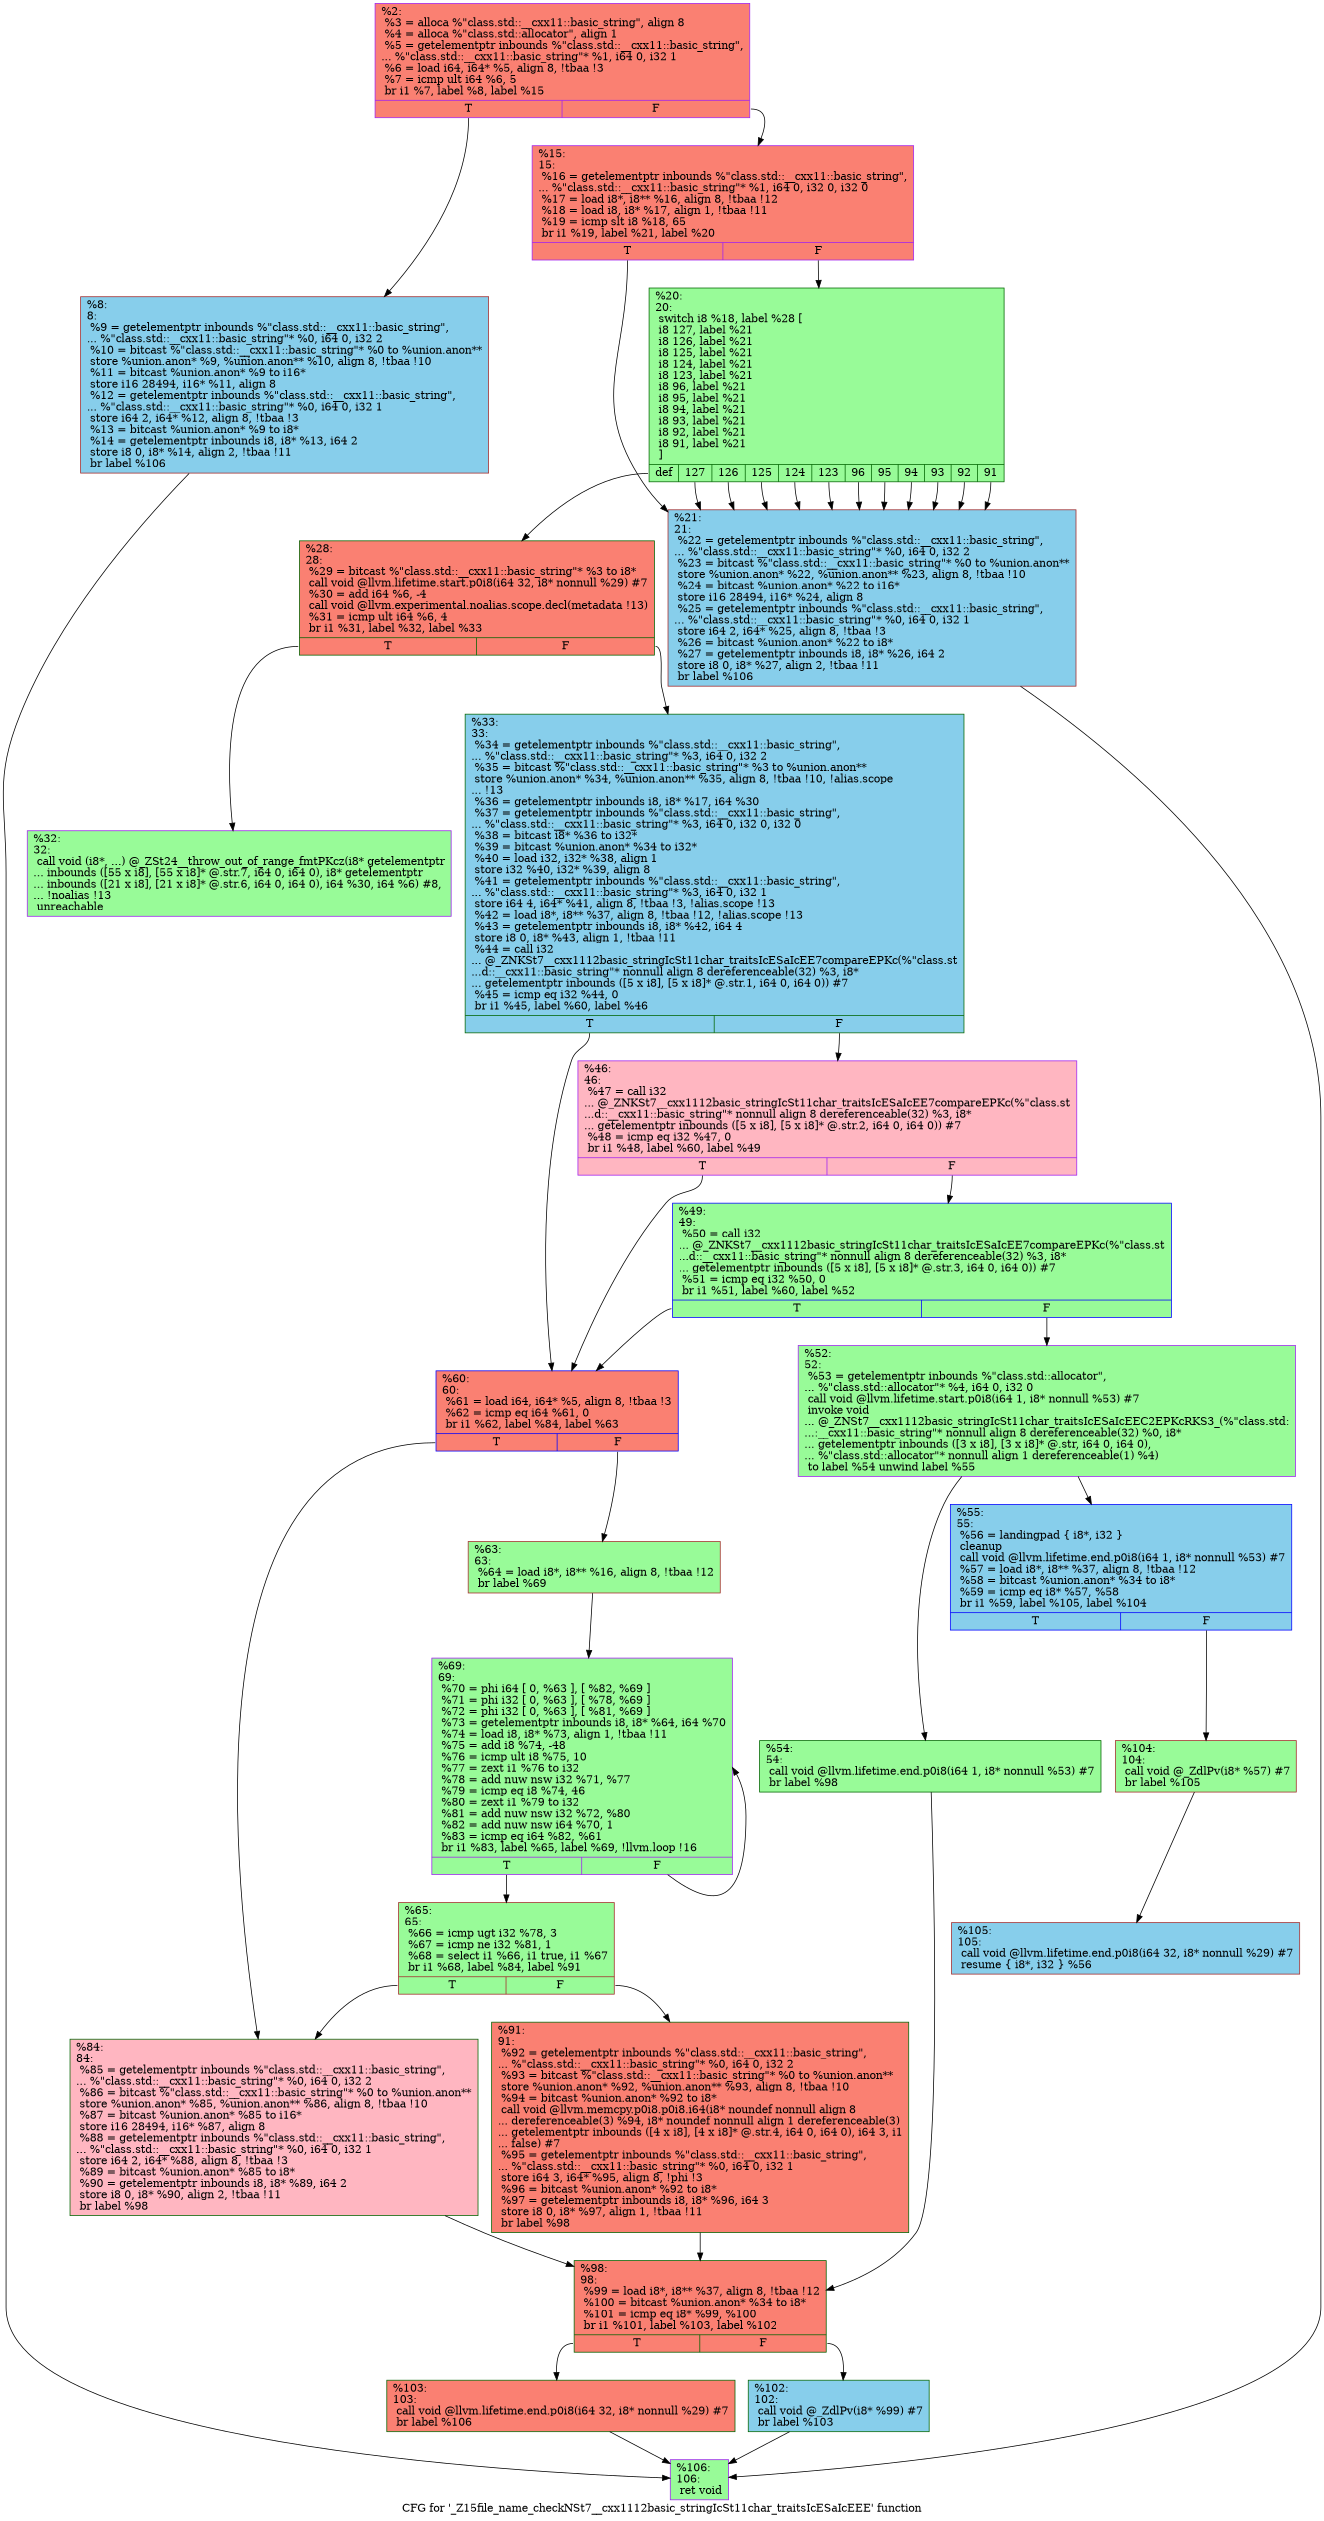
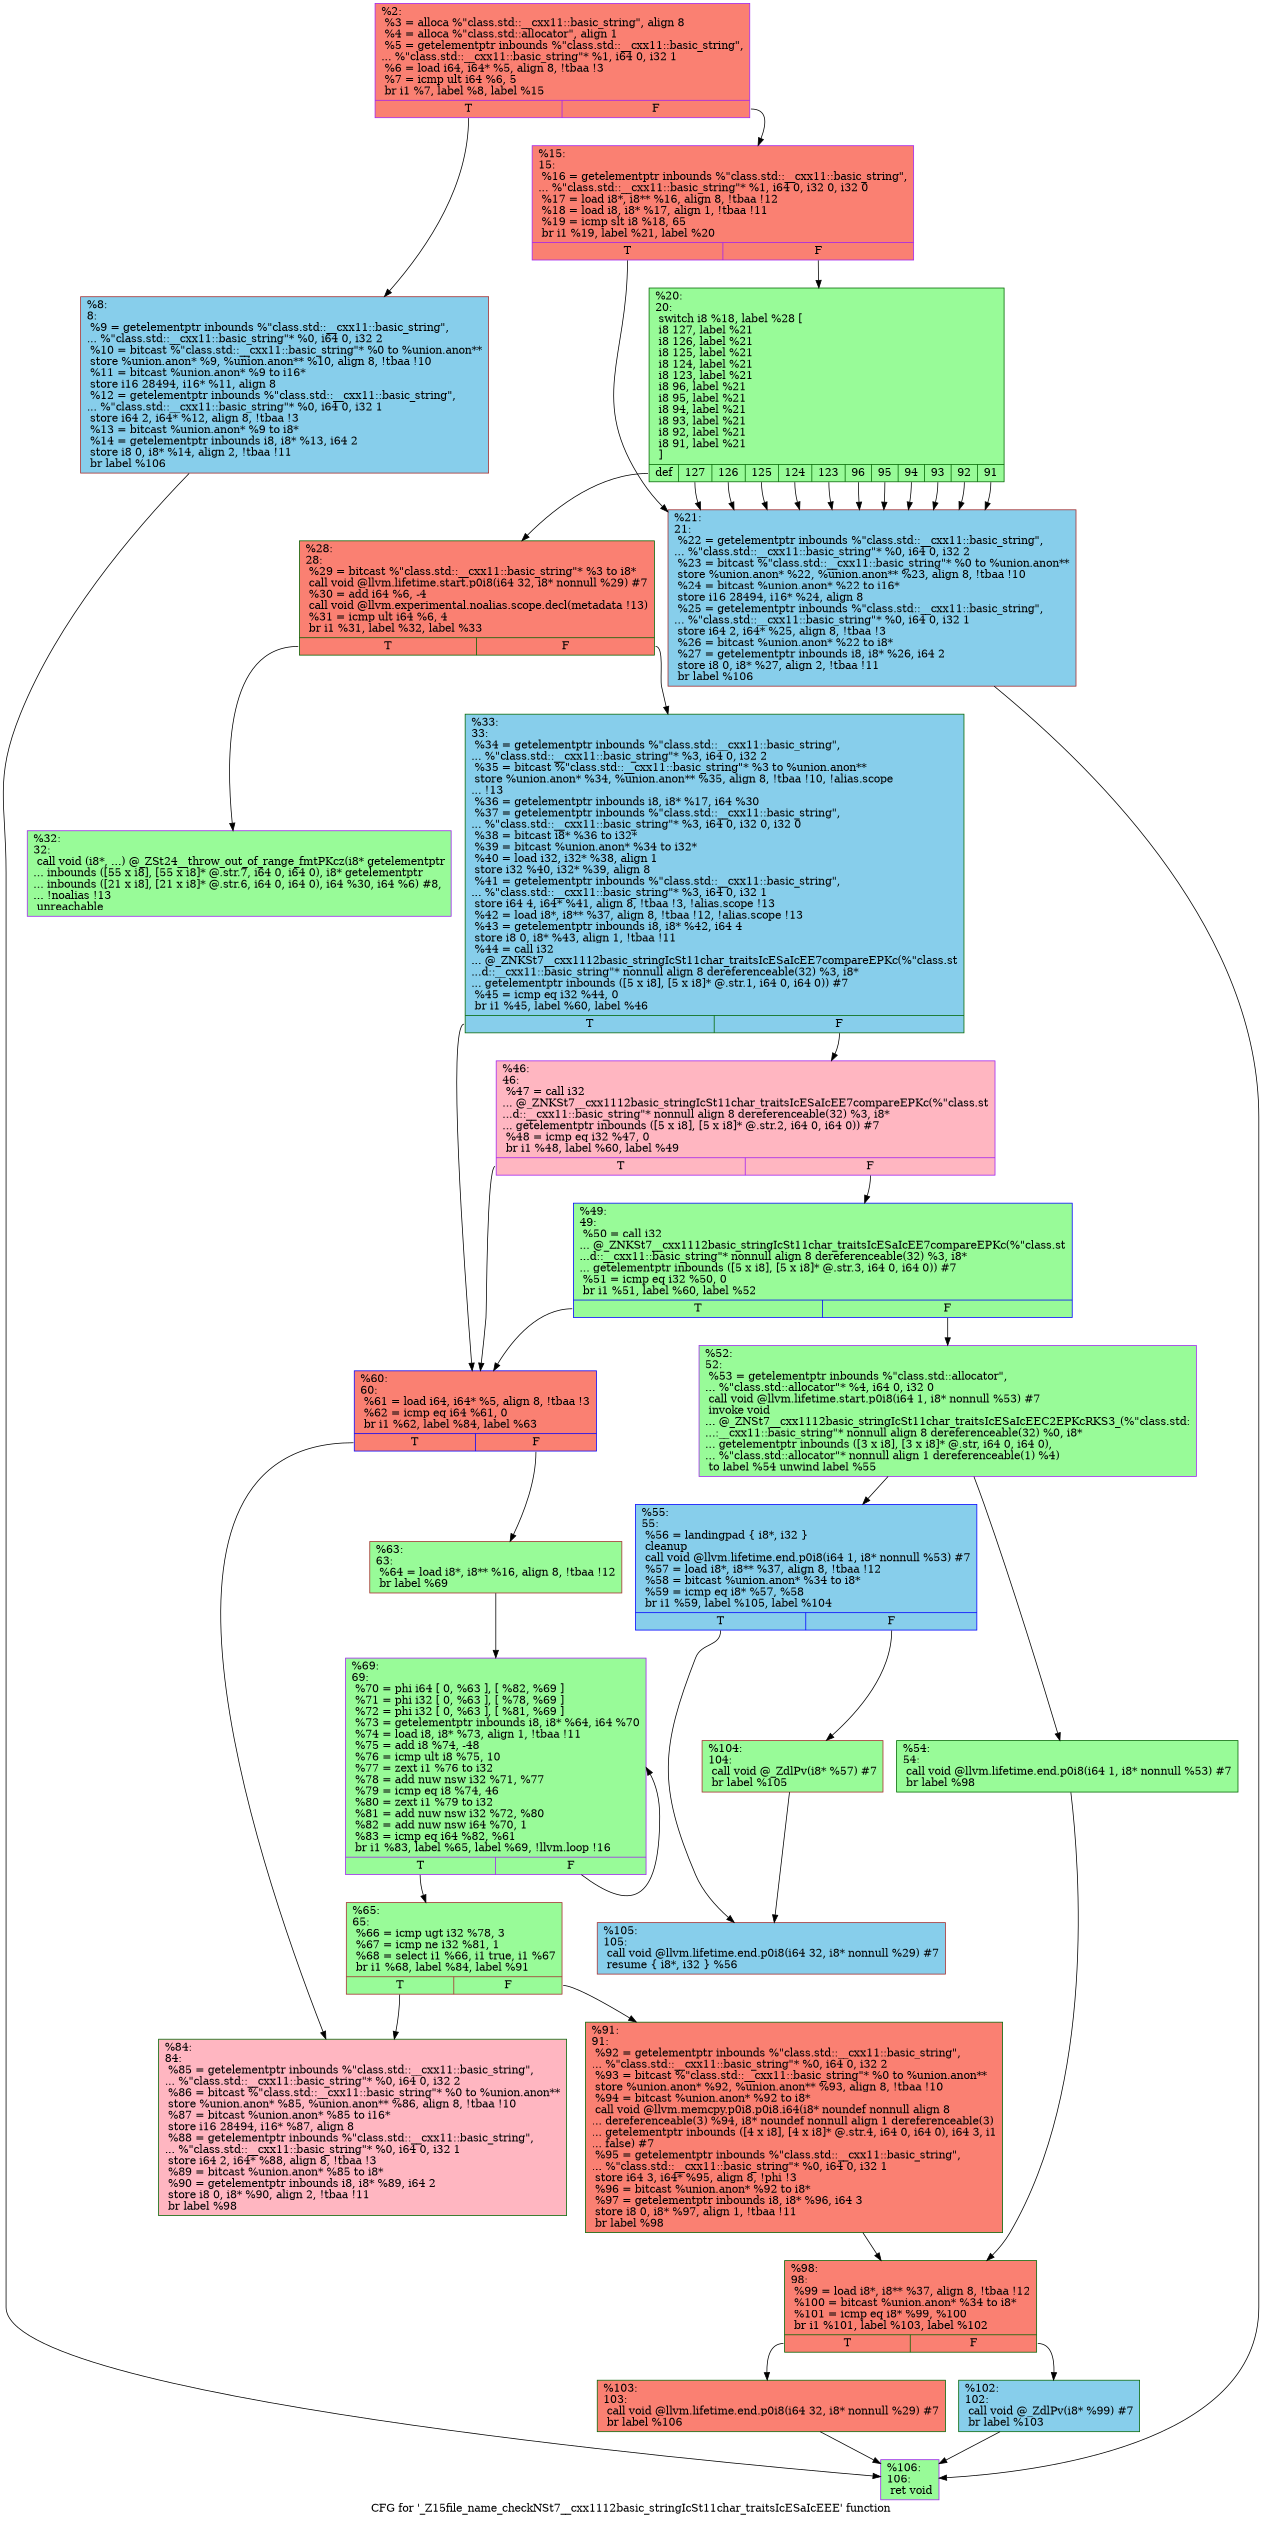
none -> (669, 1774)
(505, 2241) -> none
